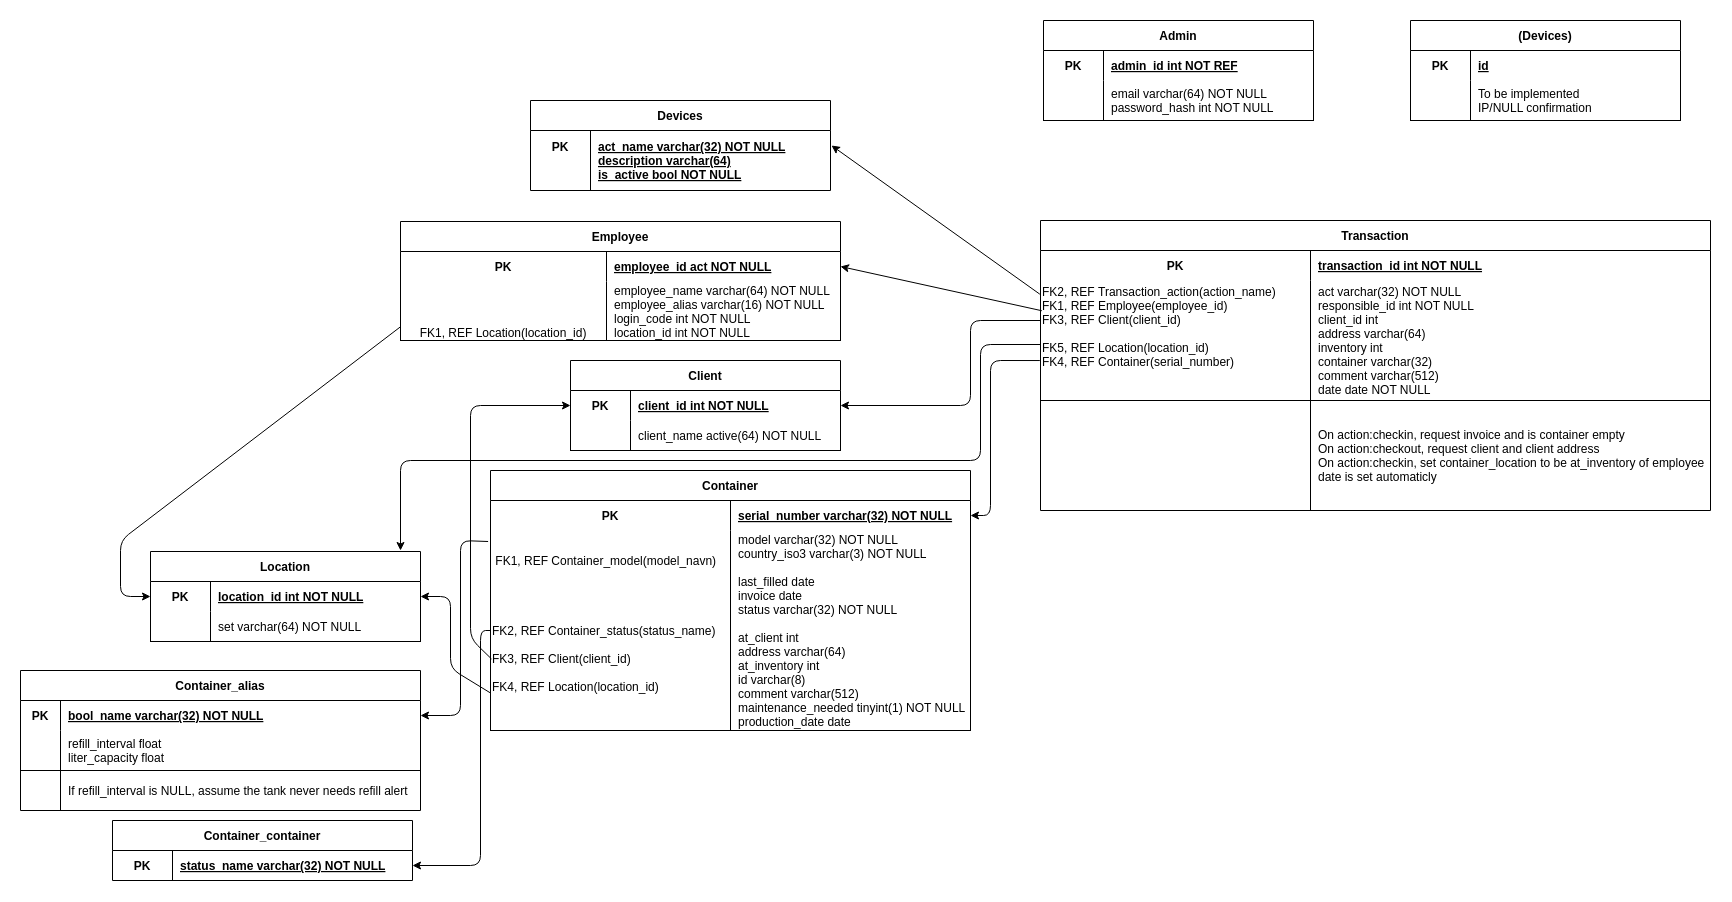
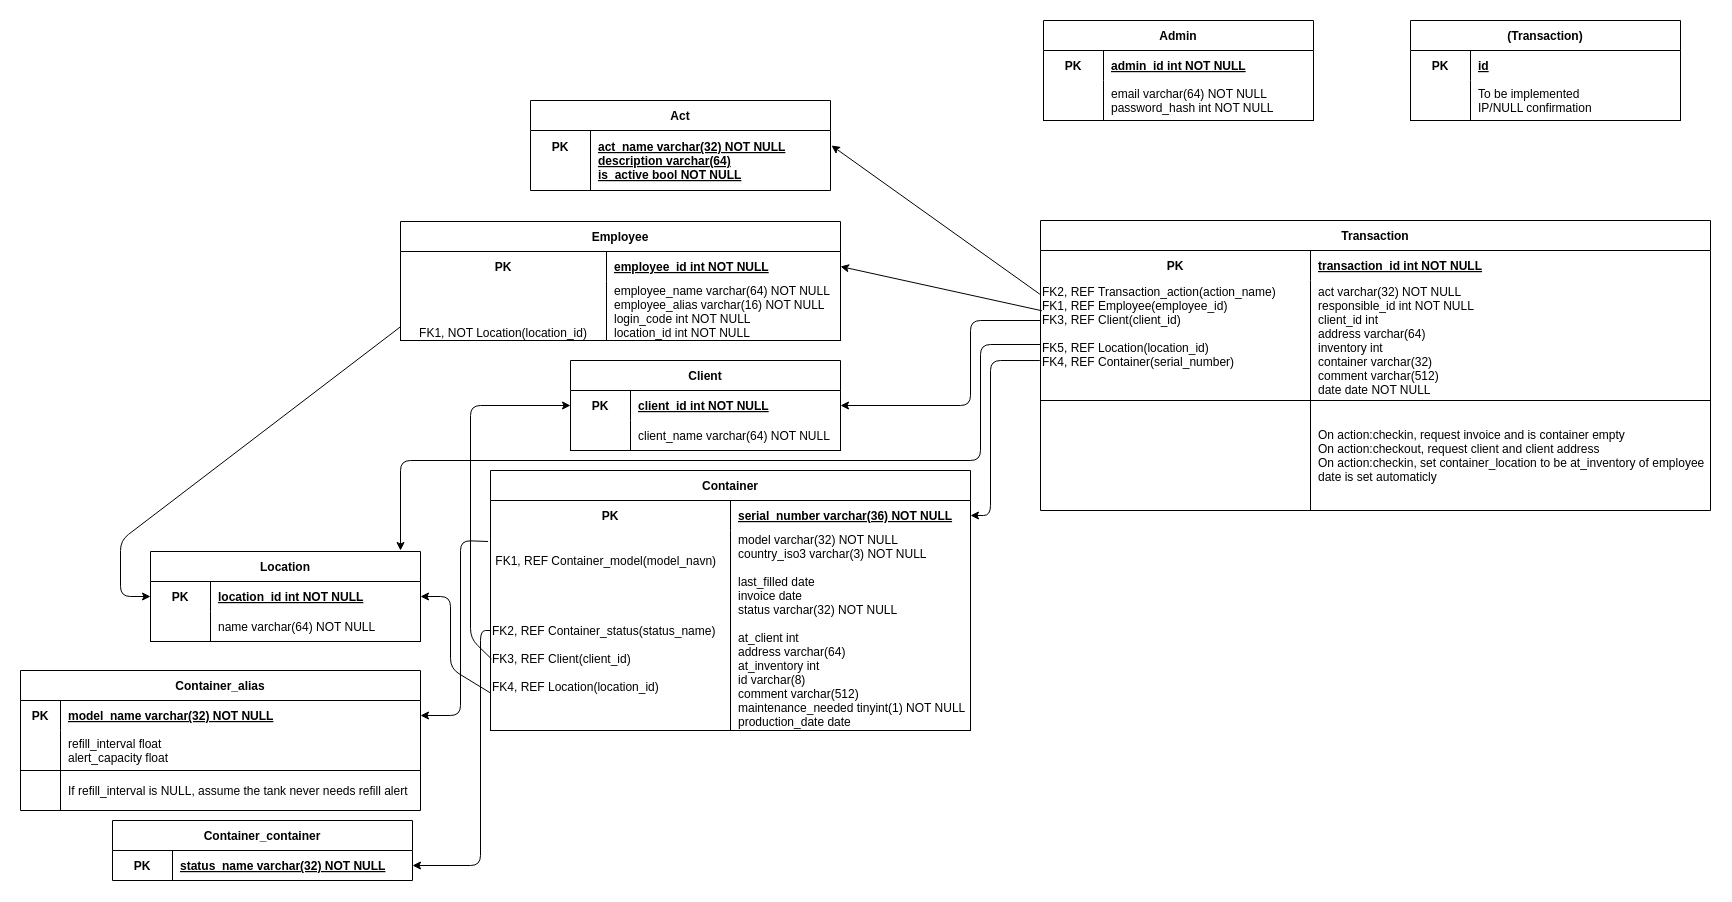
(1545, 36) -> (1545, 36)
(1169, 66) -> (1172, 66)
(680, 116) -> (680, 116)
(687, 267) -> (685, 267)
(503, 333) -> (503, 333)
(733, 436) -> (738, 436)
(844, 516) -> (844, 516)
(294, 627) -> (297, 627)
(163, 716) -> (166, 716)
(128, 744) -> (128, 744)
